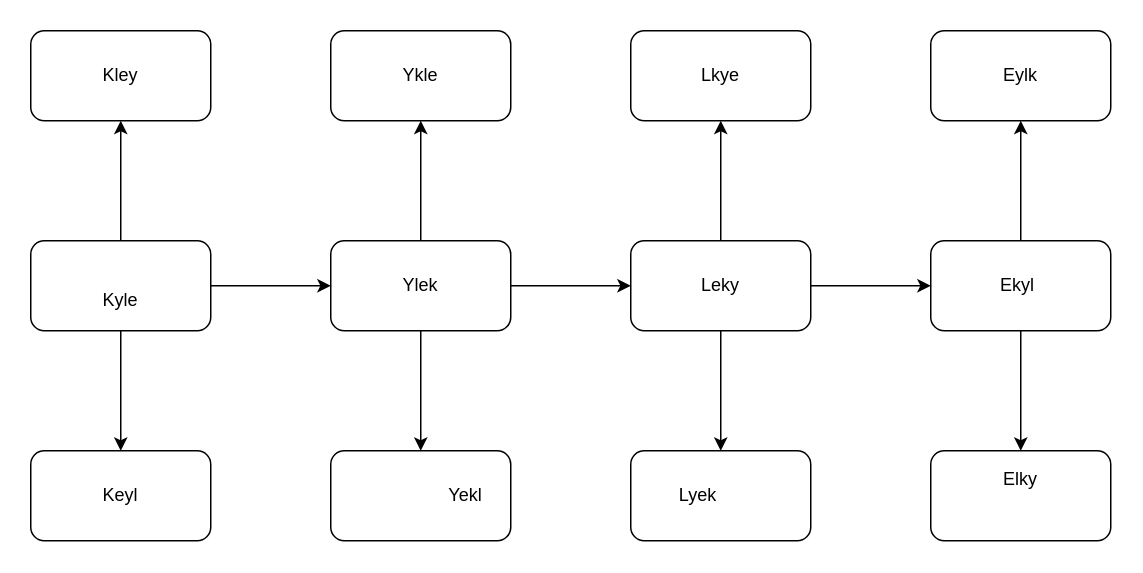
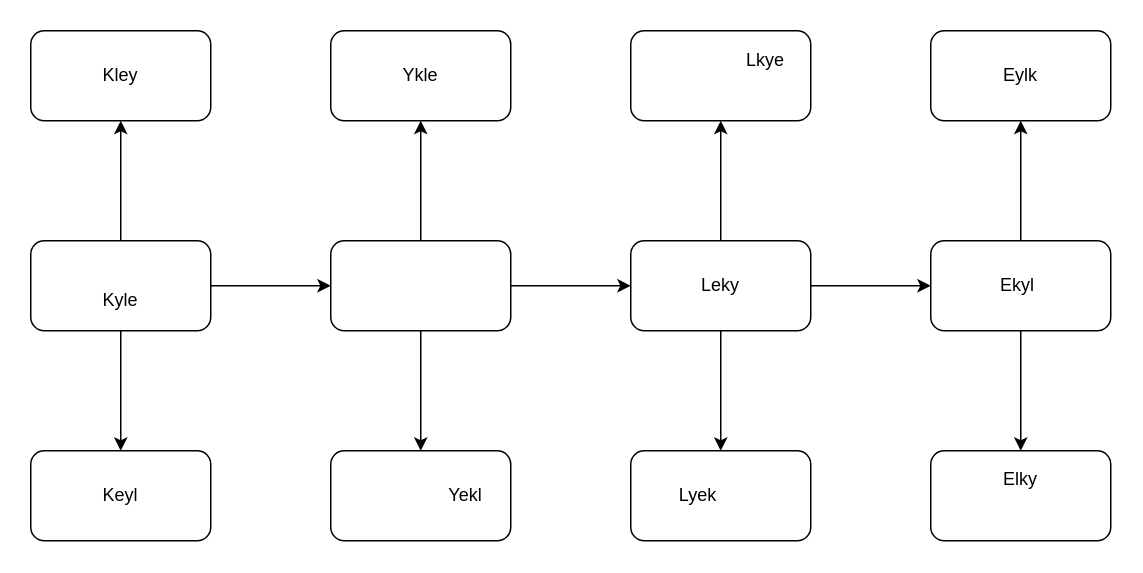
(721, 76) -> (766, 61)
(421, 286) -> none
